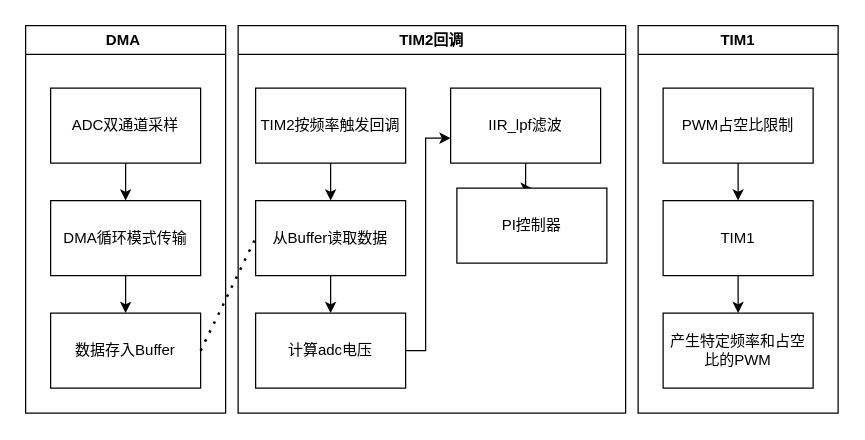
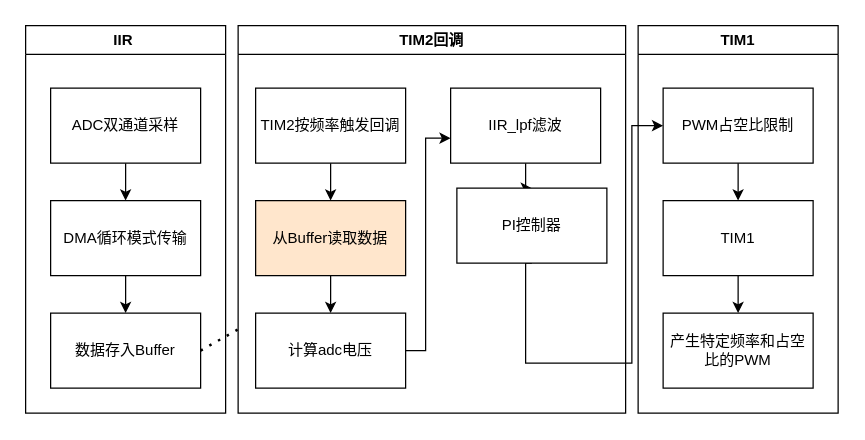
(126, 41) -> (126, 41)
(331, 238) -> (331, 238)
(211, 329) -> (218, 341)
none -> (632, 337)
